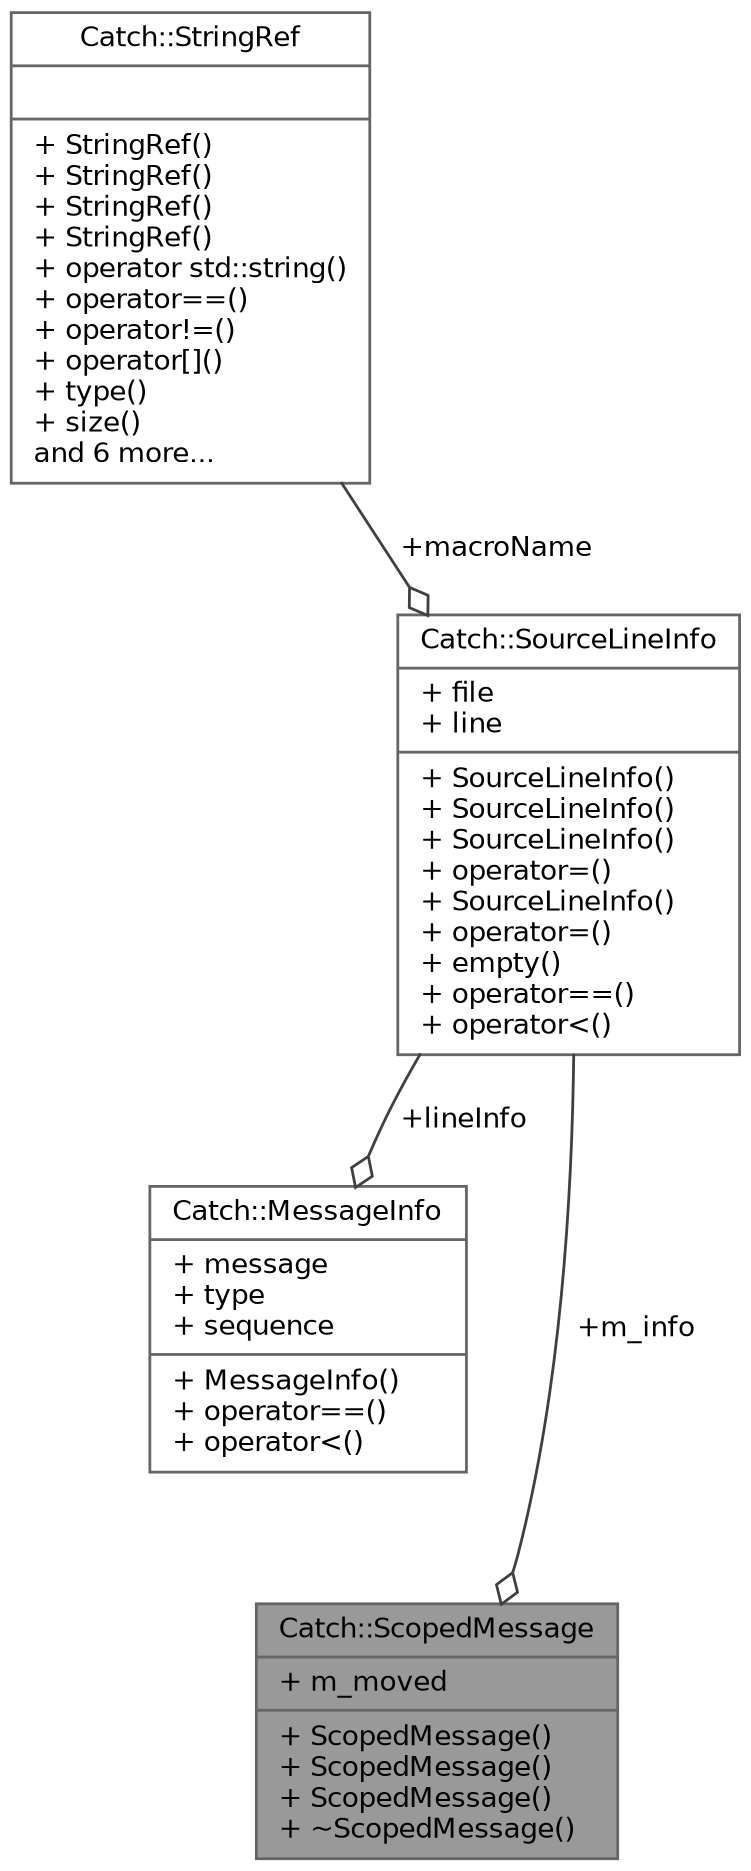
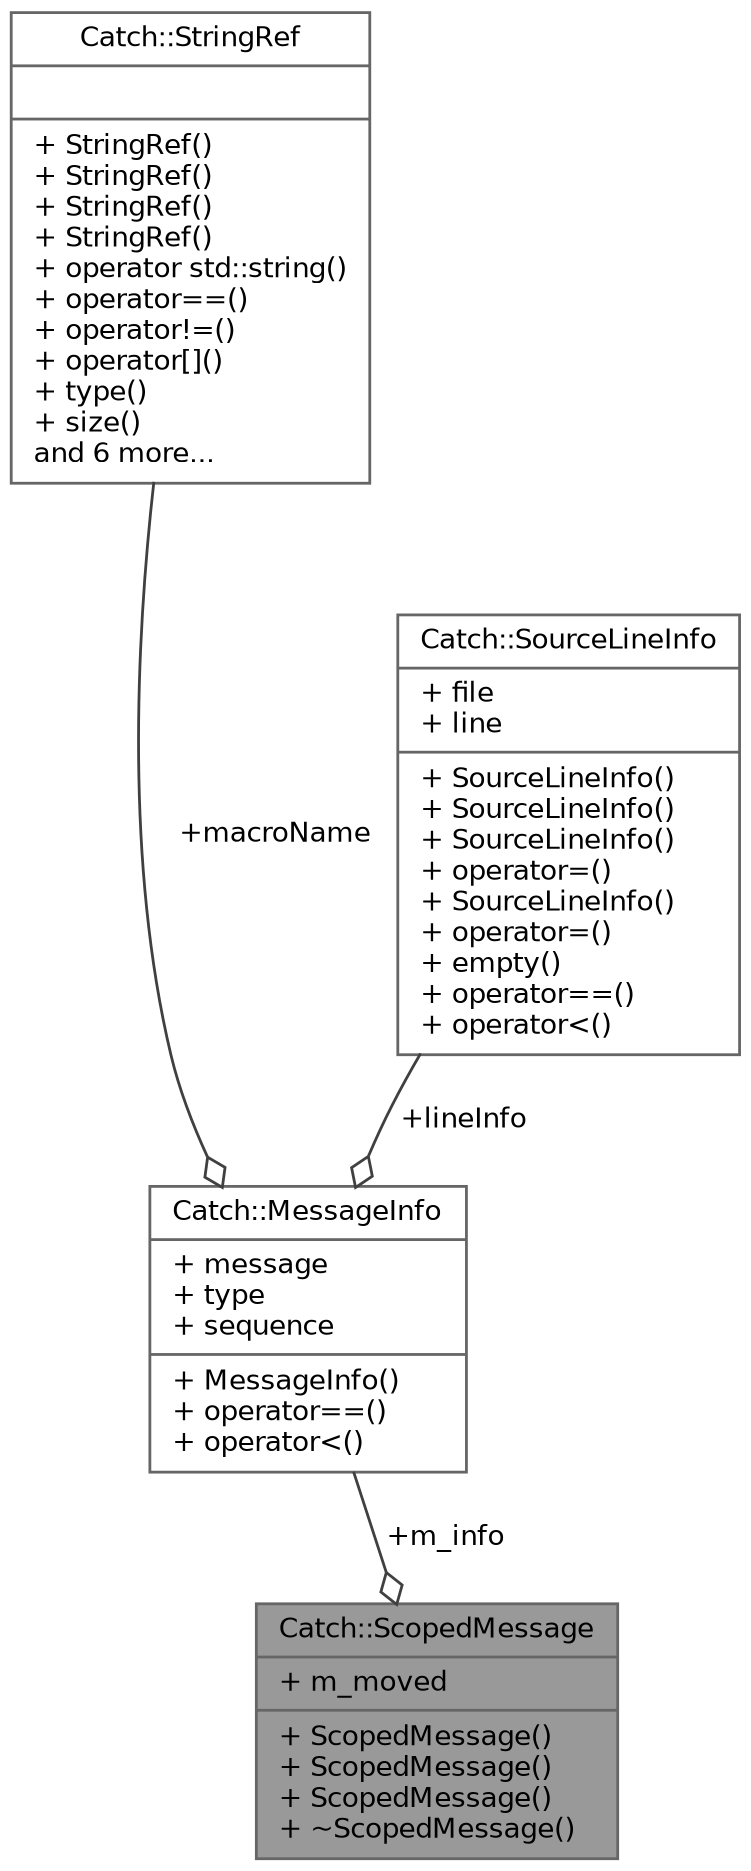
(375, 534) -> (141, 823)
(559, 1315) -> (370, 1522)
